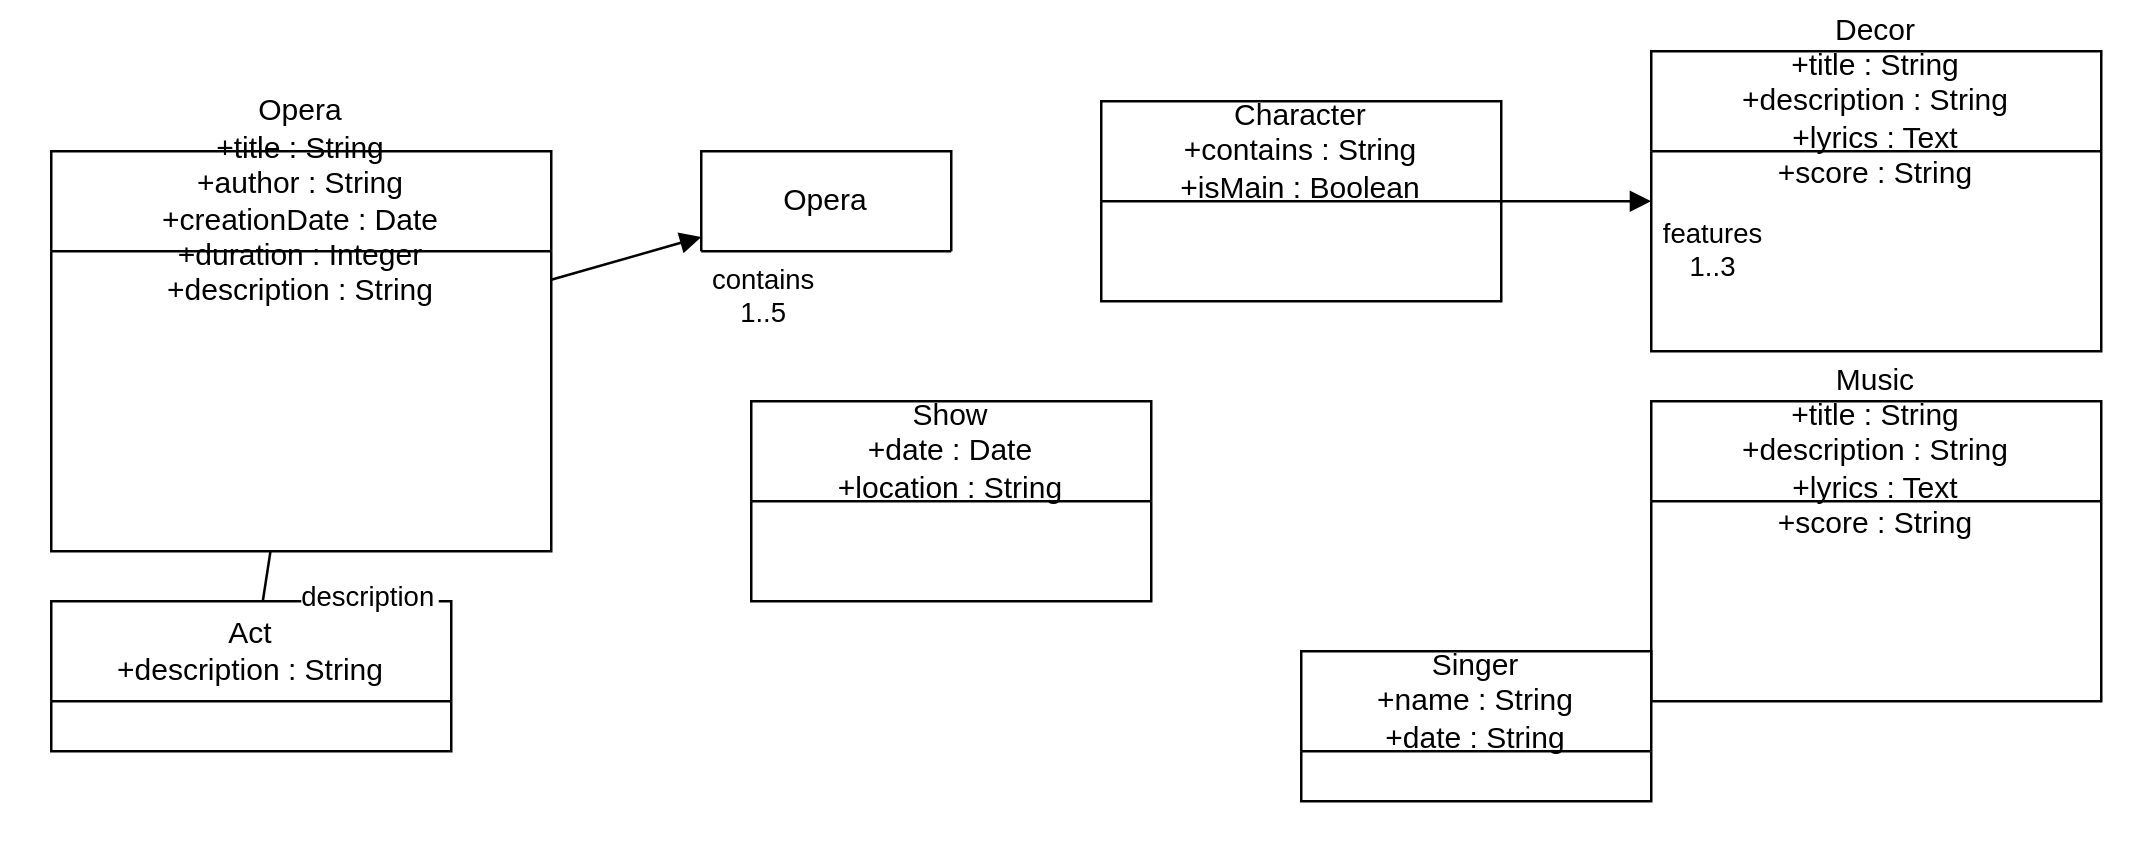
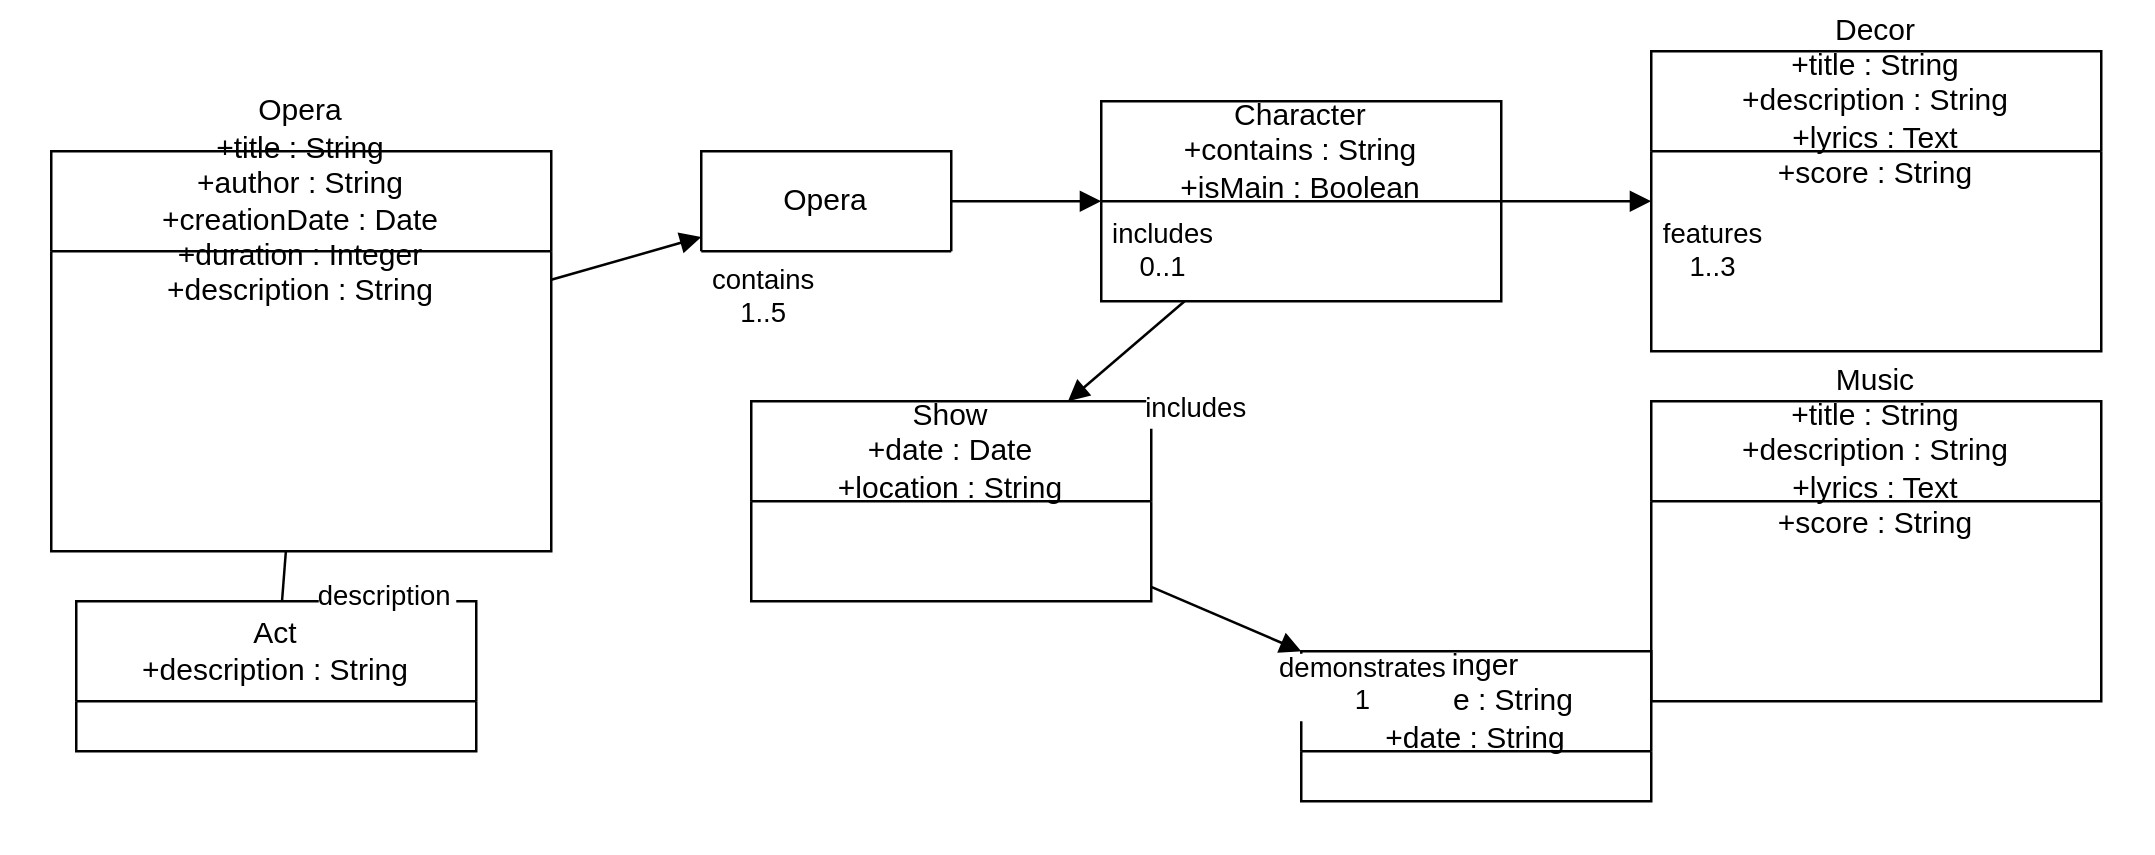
none -> (1016, 201)
none -> (1131, 347)
none -> (1219, 616)
(251, 676) -> (276, 676)
